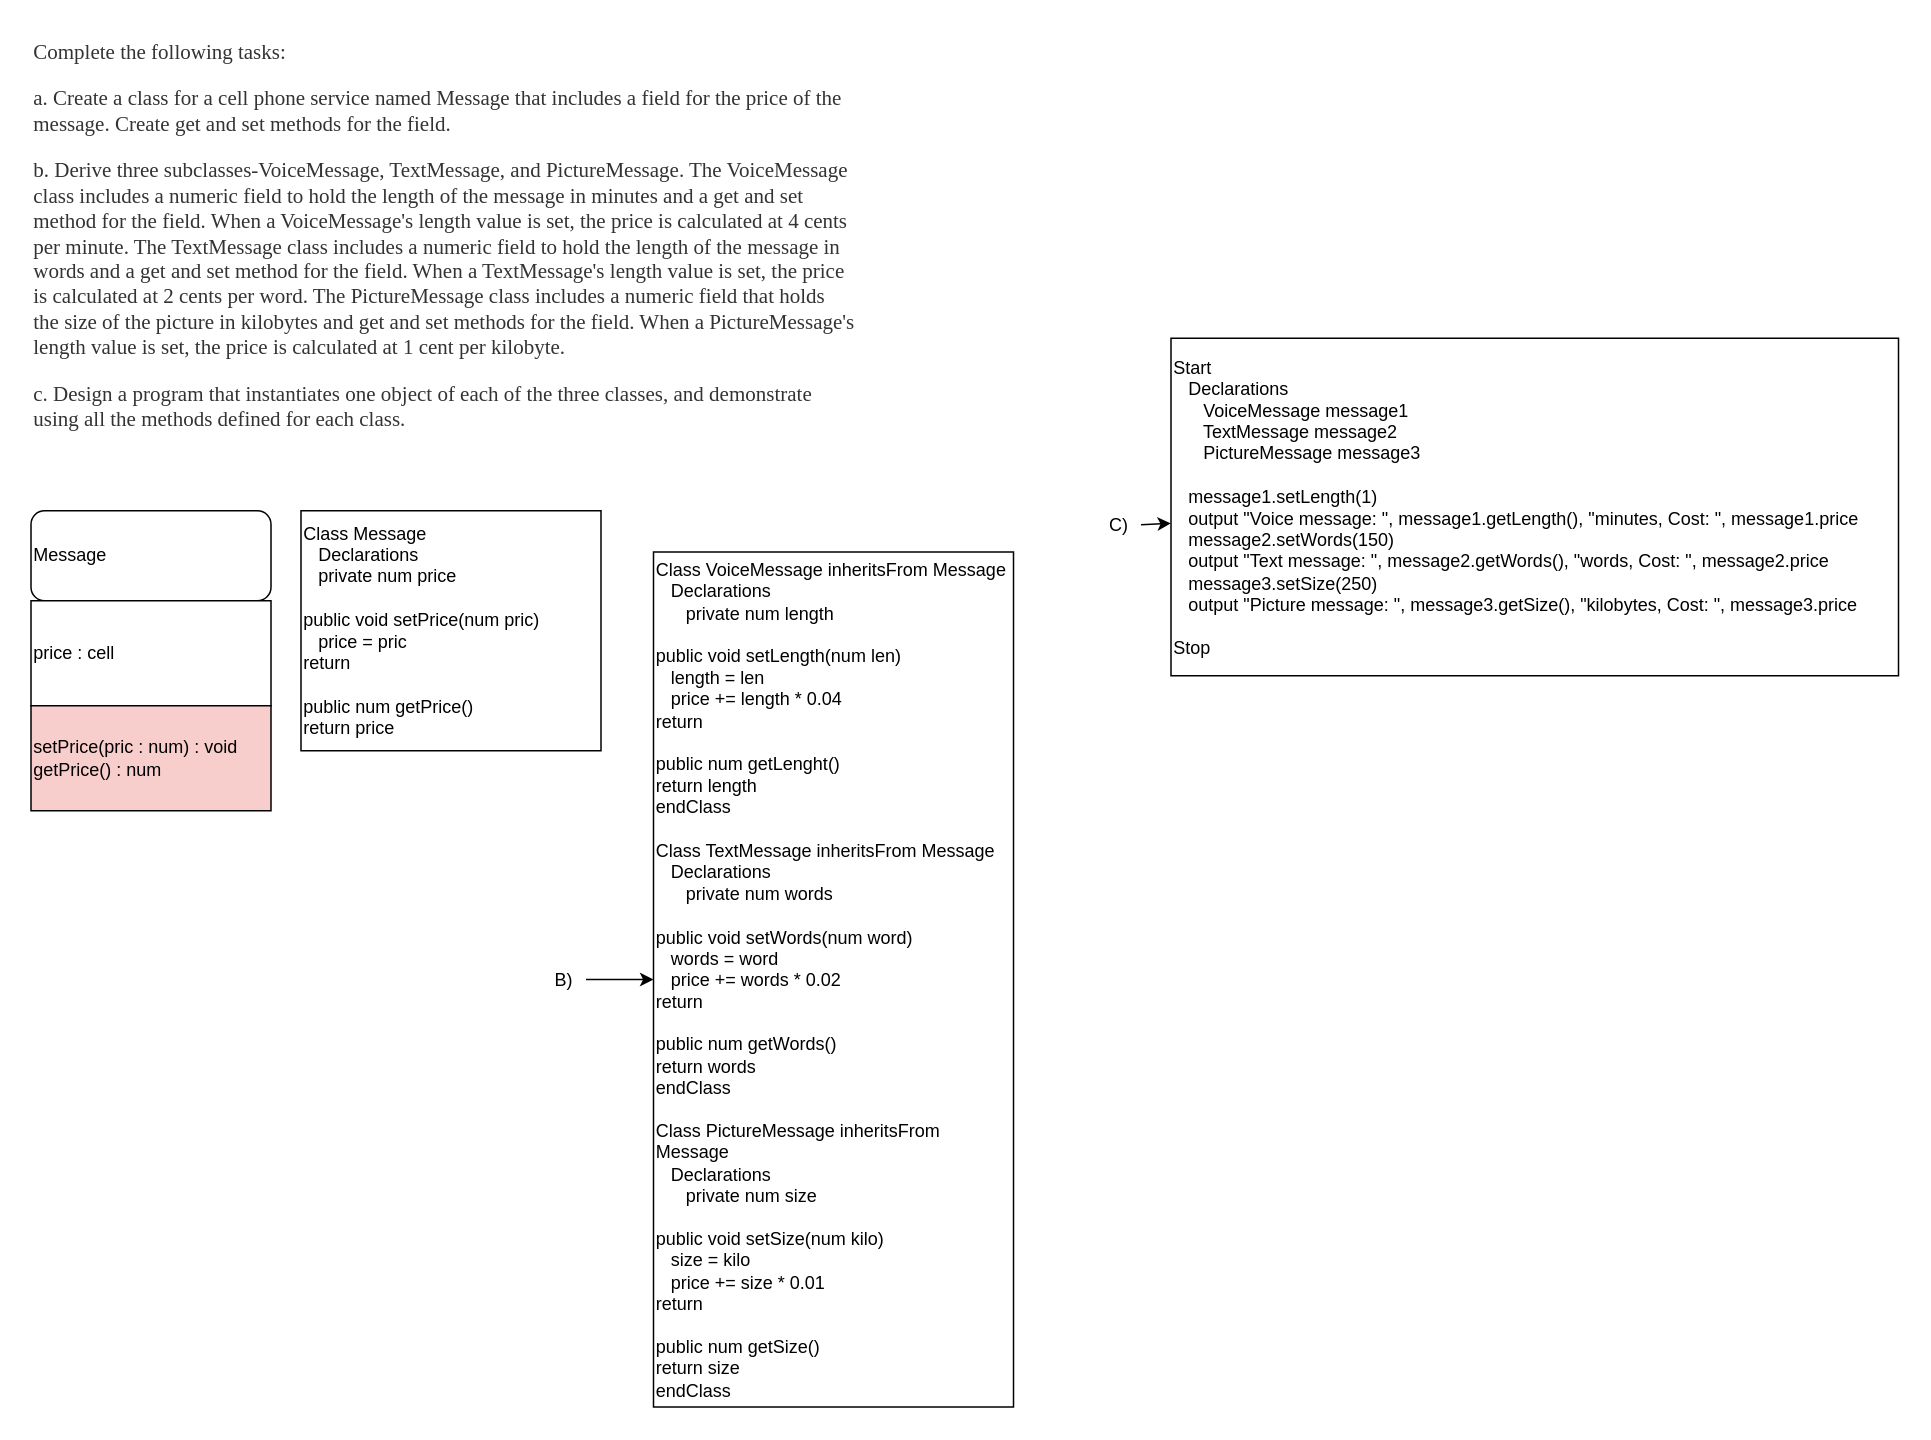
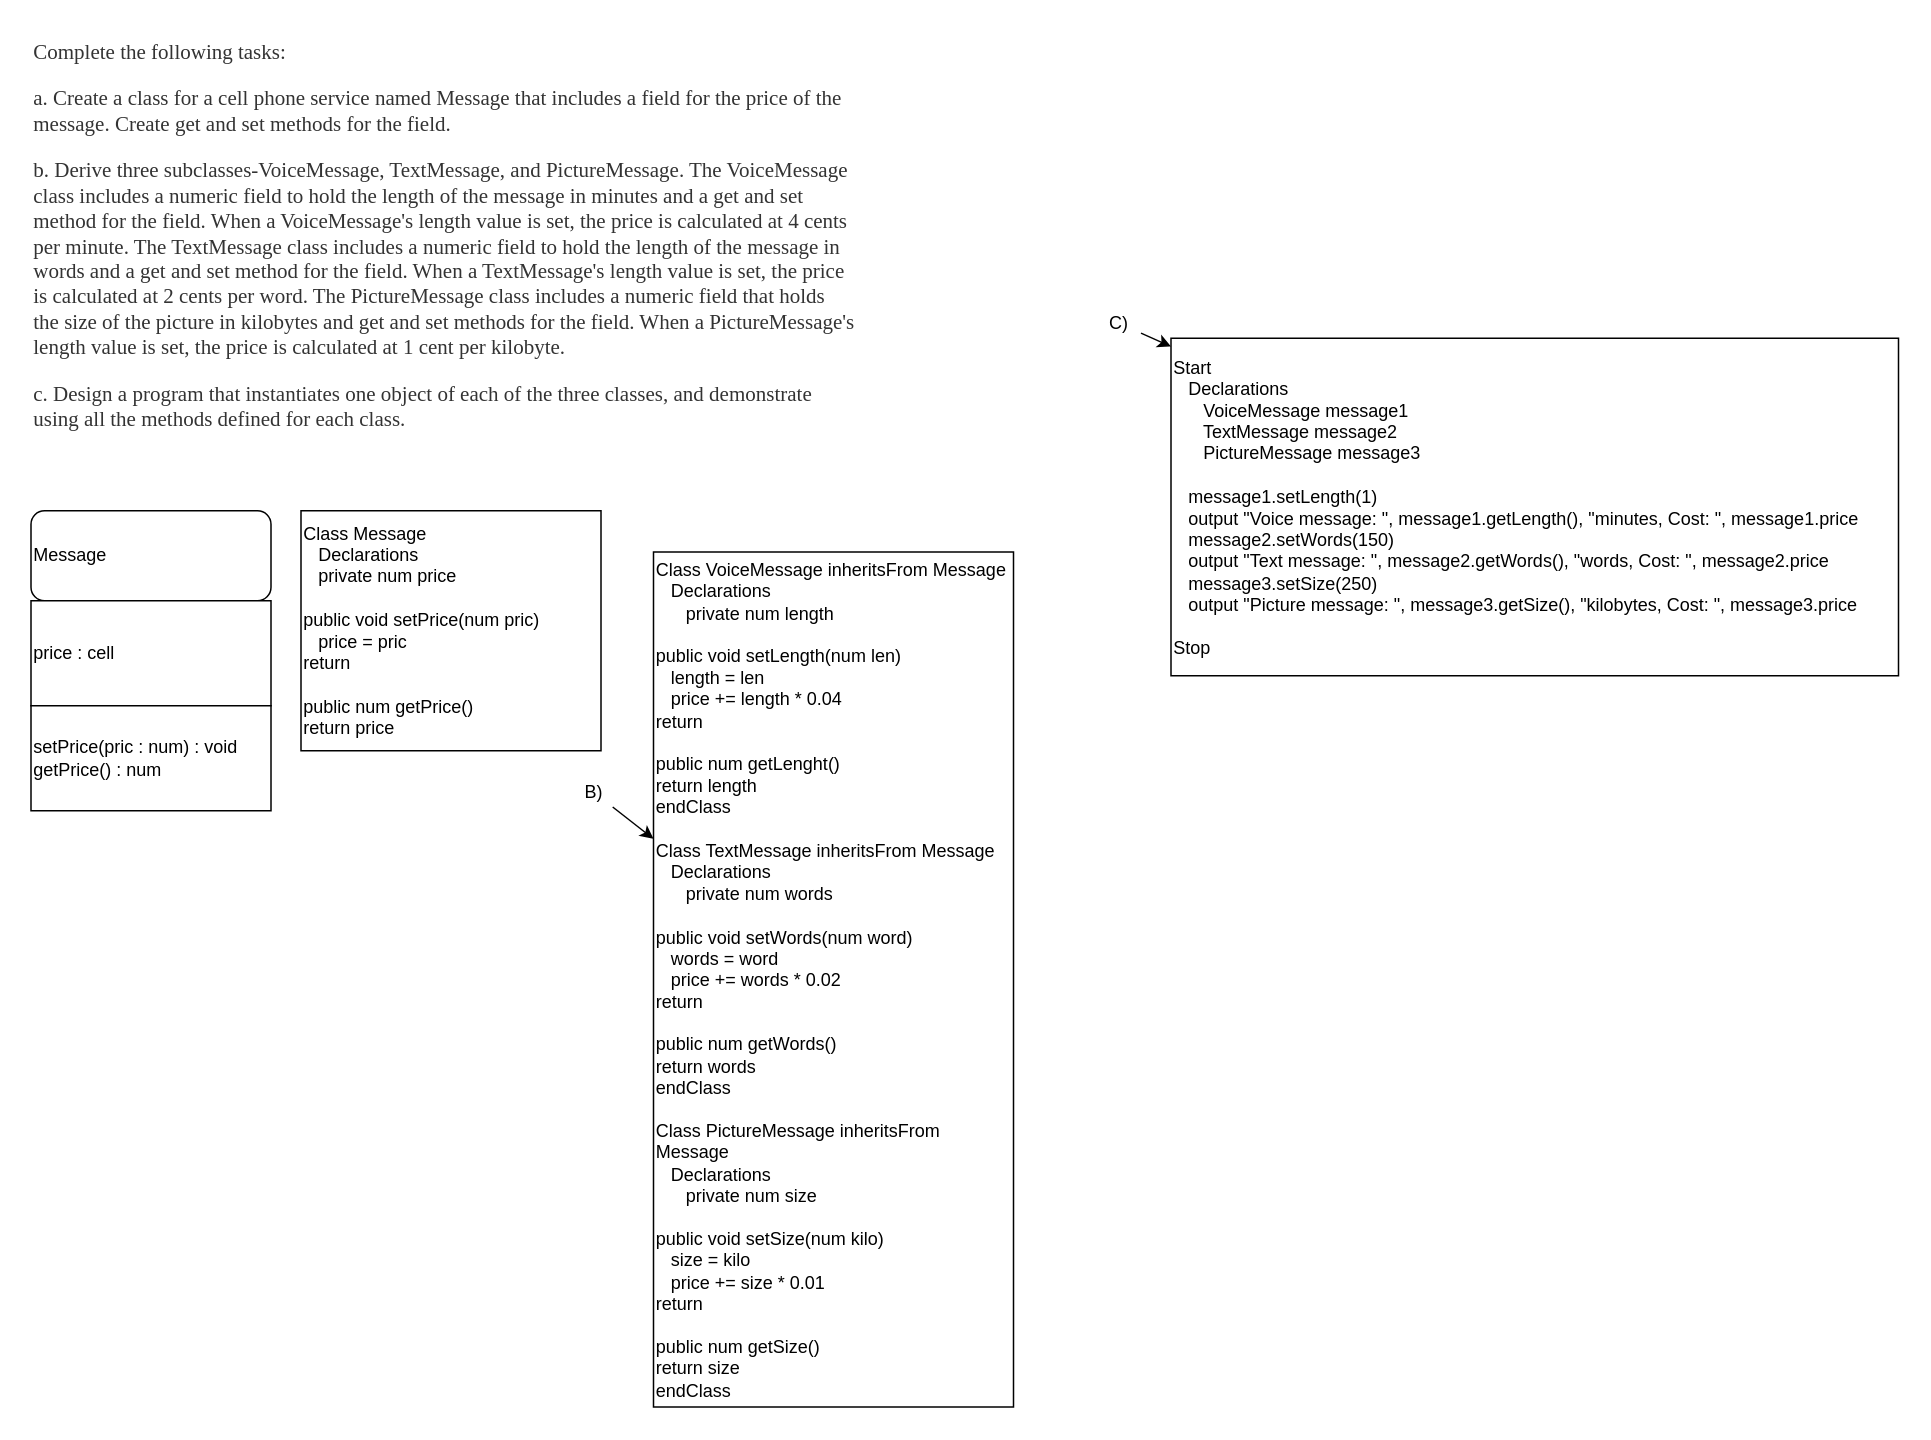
(1118, 526) -> (1118, 323)
(151, 758) -> (151, 758)
(563, 980) -> (593, 792)
